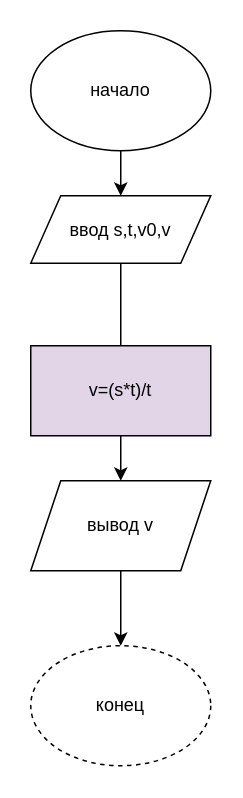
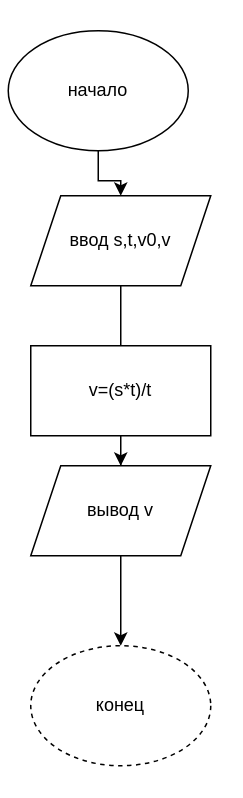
(121, 91) -> (98, 91)
(121, 230) -> (121, 241)
(121, 391) -> (121, 391)
(121, 526) -> (121, 511)
